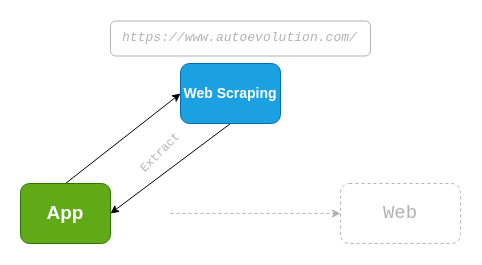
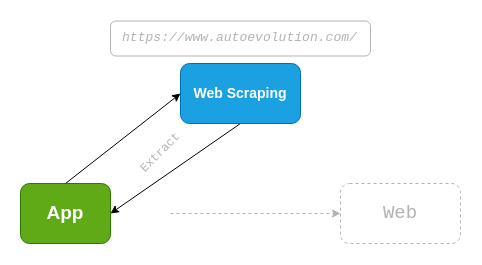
(231, 94) -> (241, 94)
